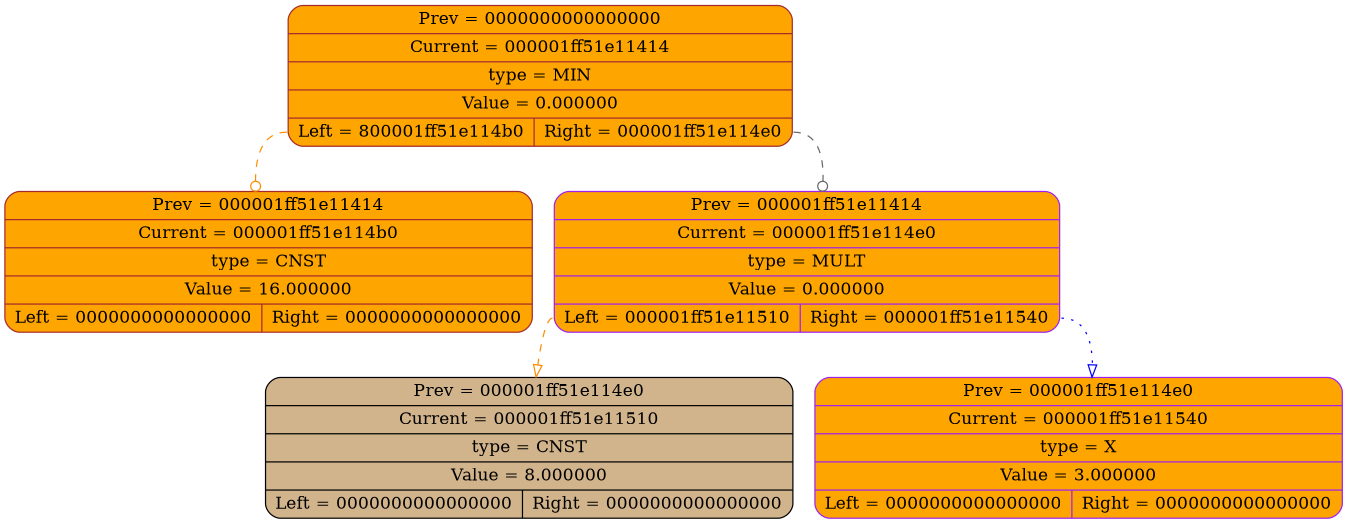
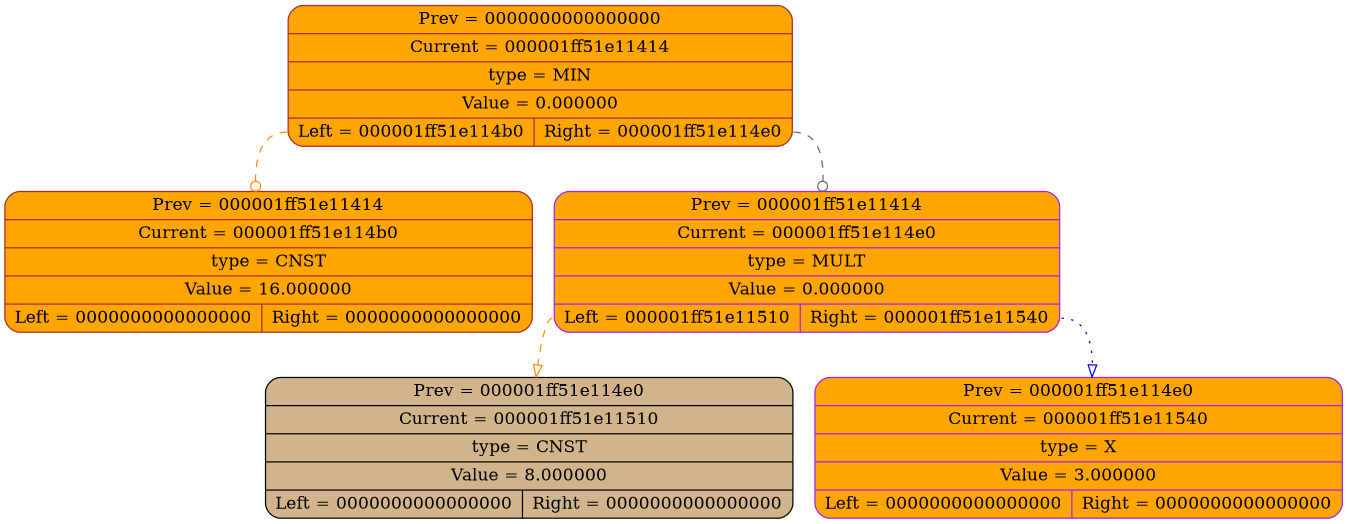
(411, 132) -> (411, 132)
